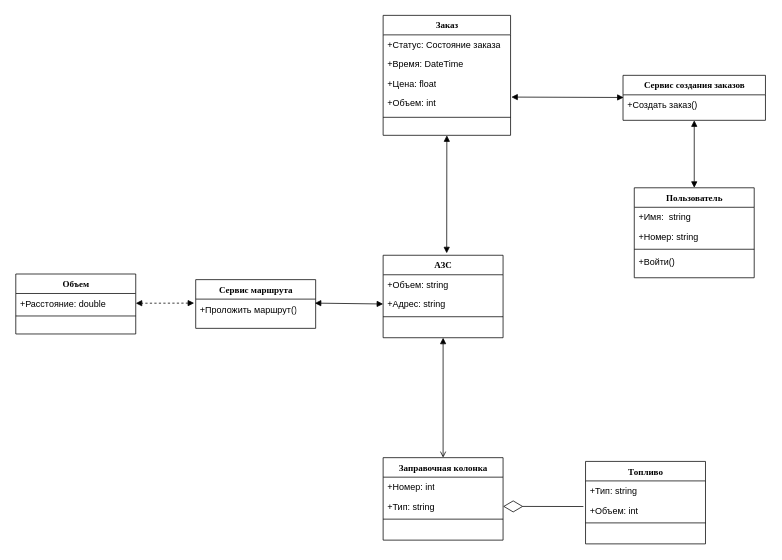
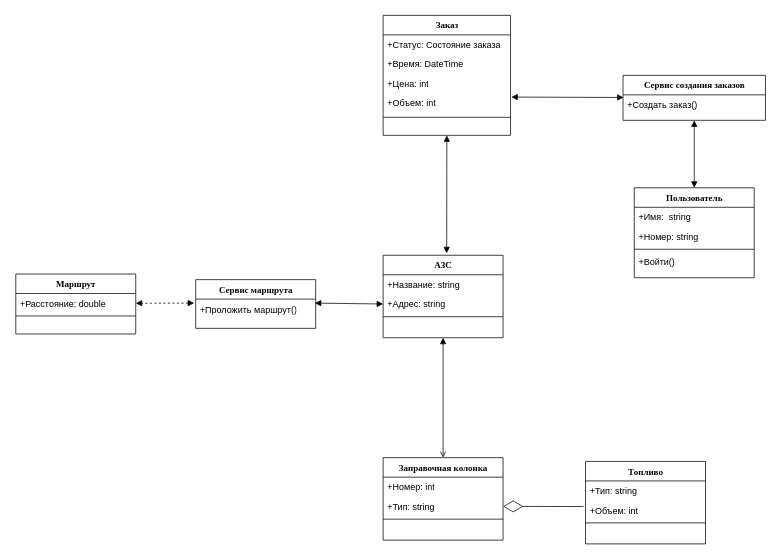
(414, 85) -> (409, 85)
(76, 285) -> (76, 285)
(419, 286) -> (427, 286)
